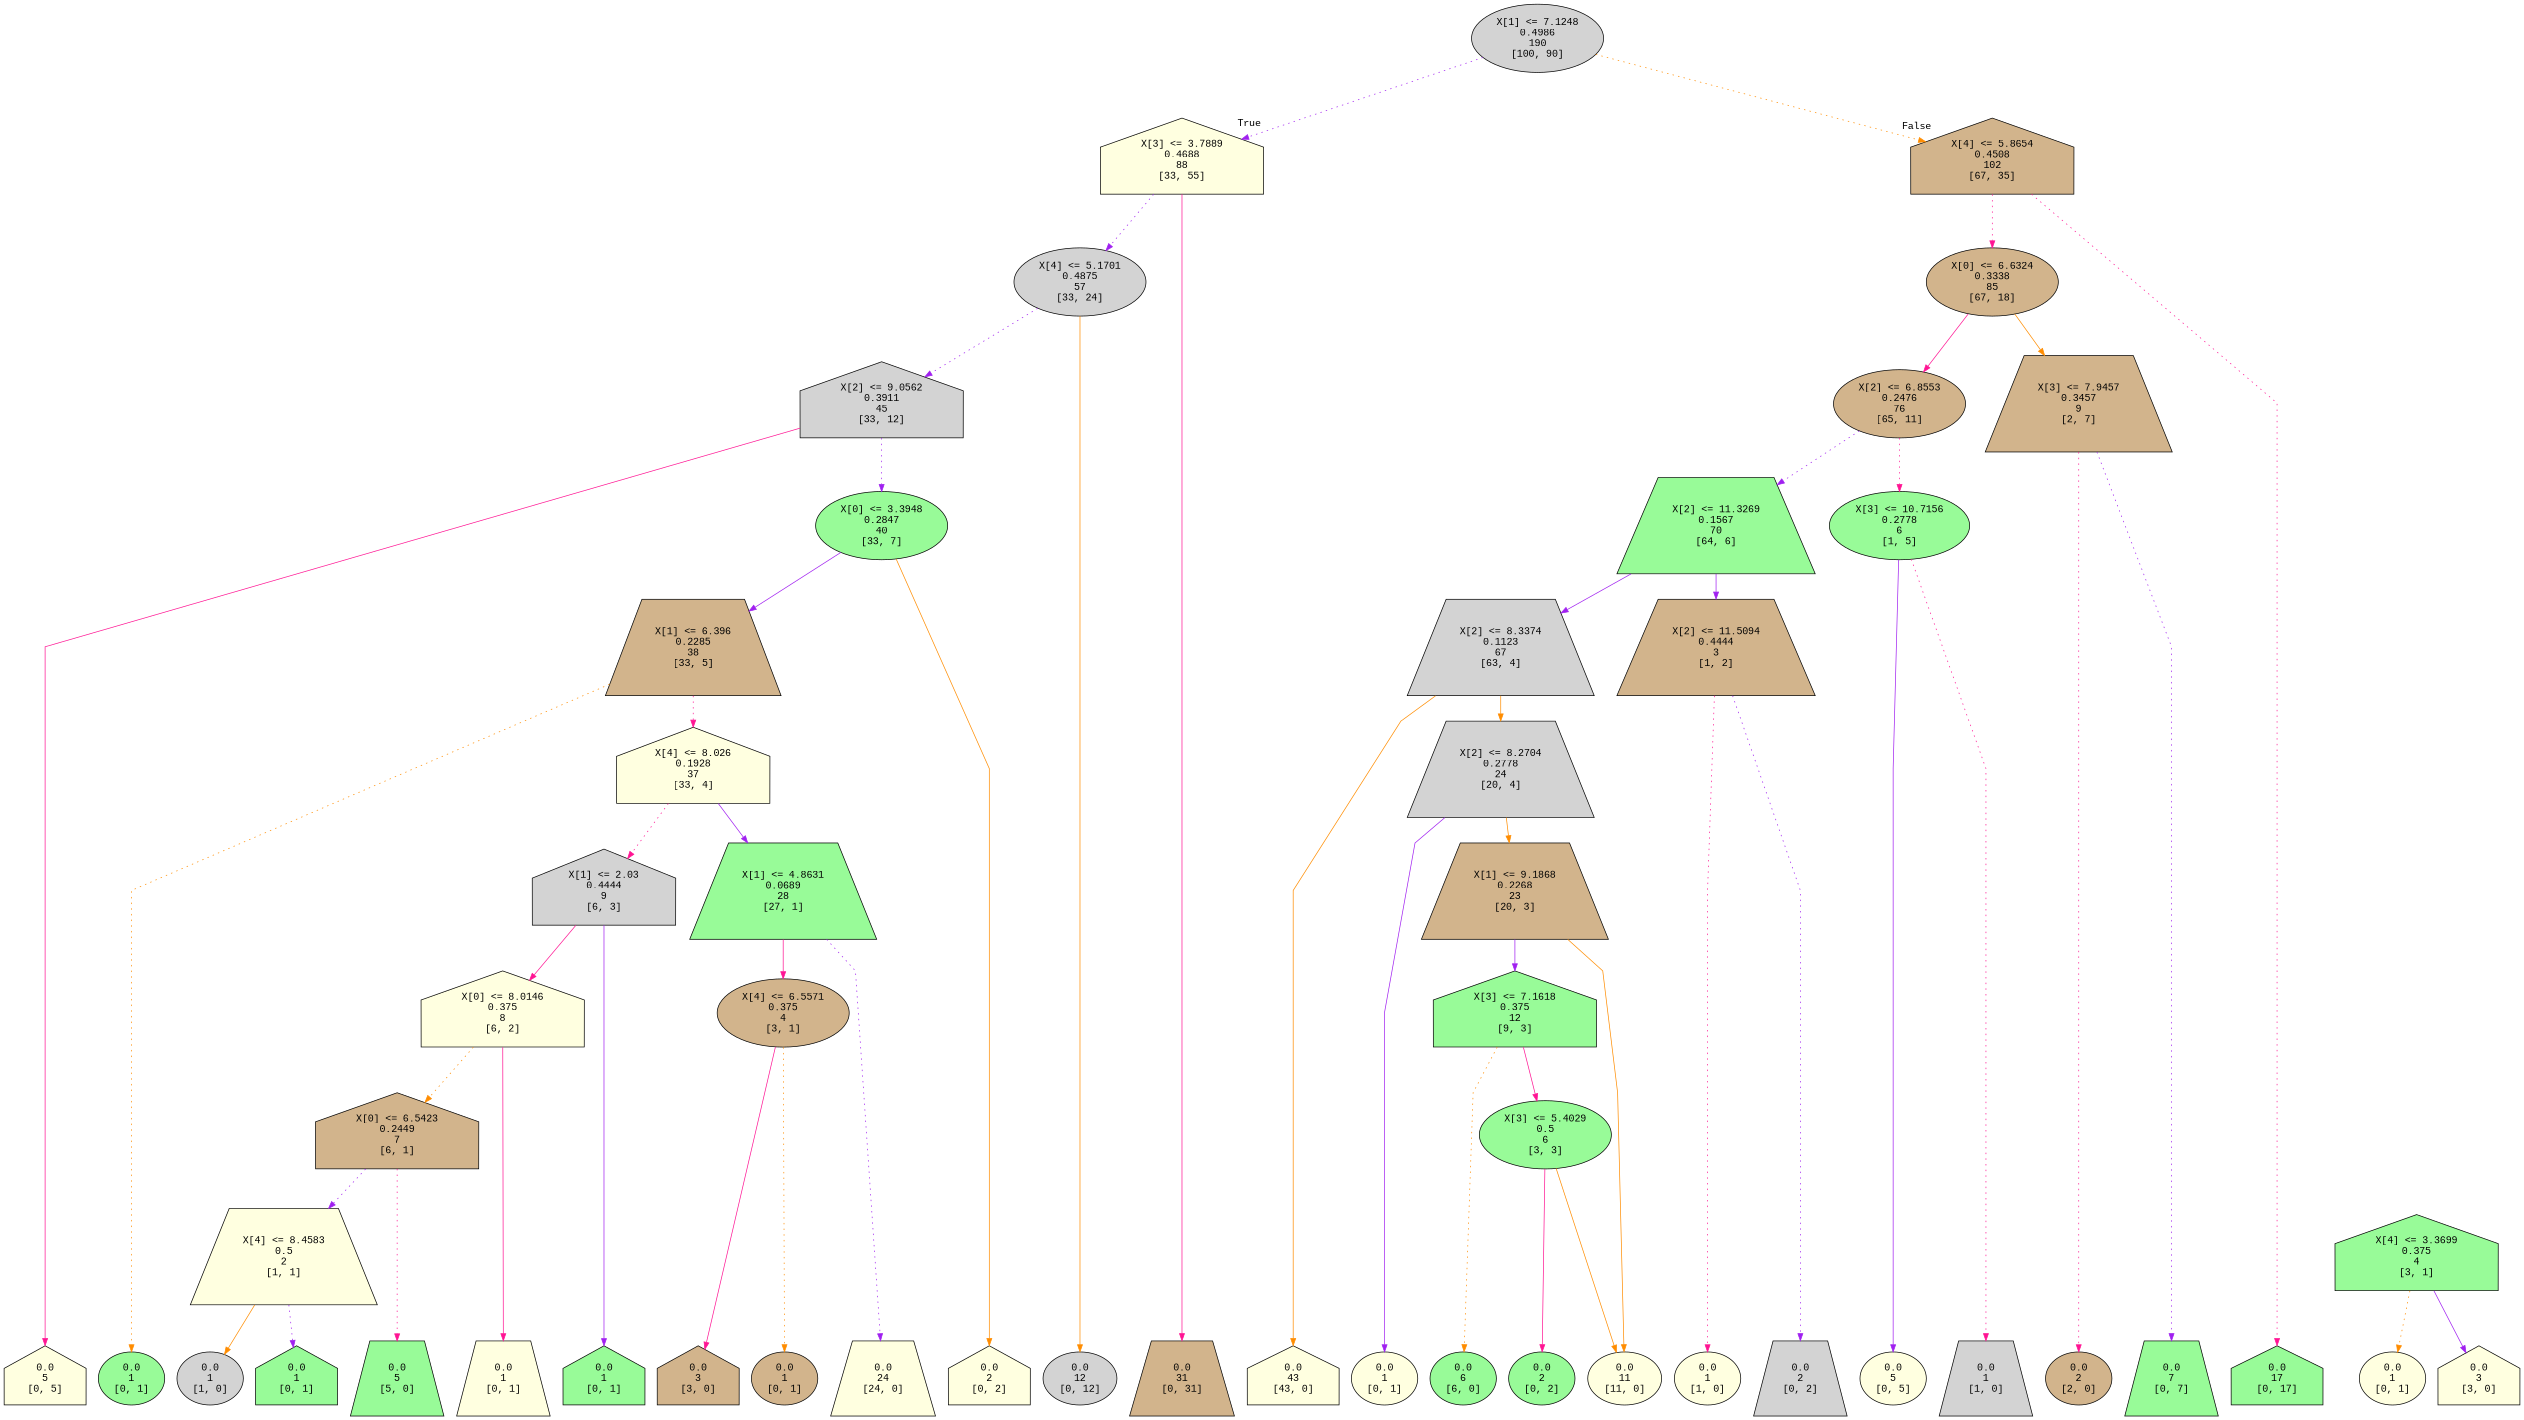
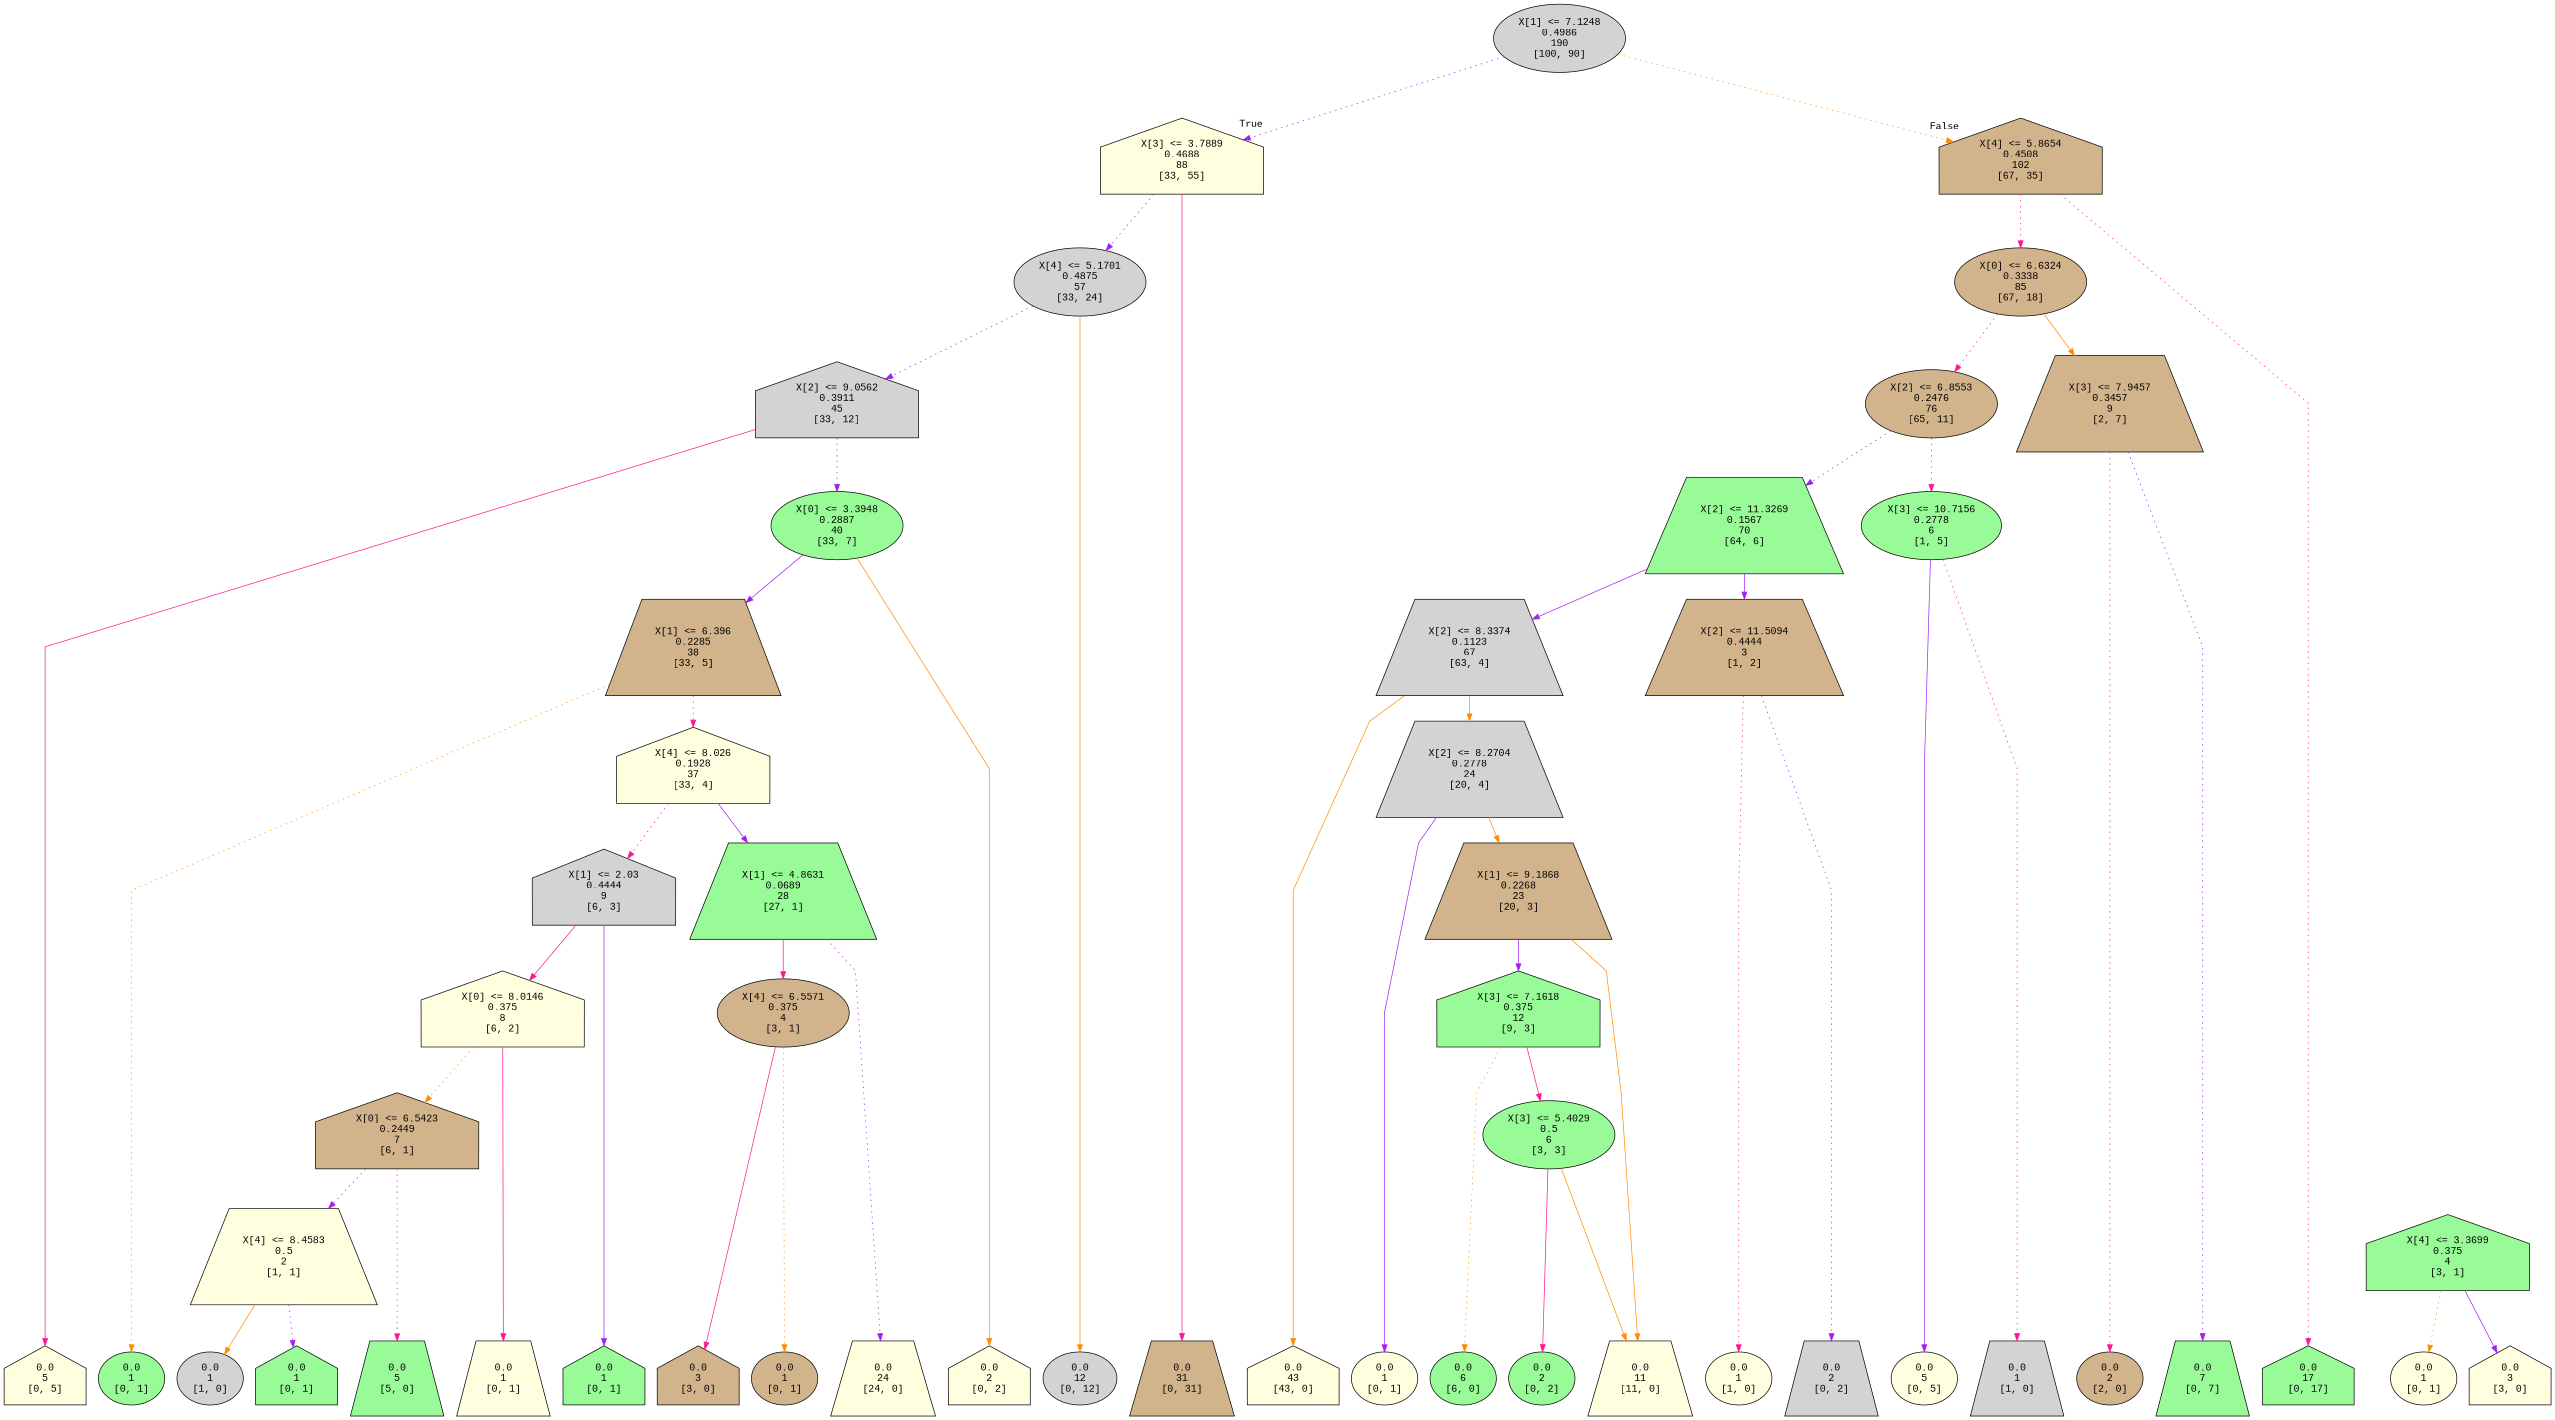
(1948, 340) -> (1978, 340)
(882, 526) -> (837, 526)
(1625, 1378) -> (1640, 1378)
